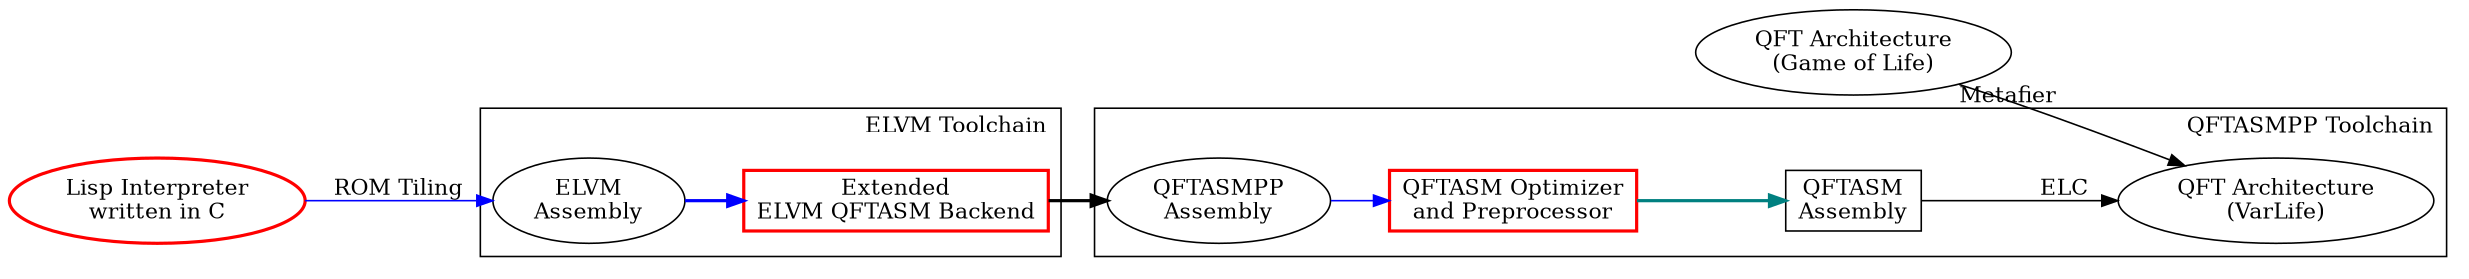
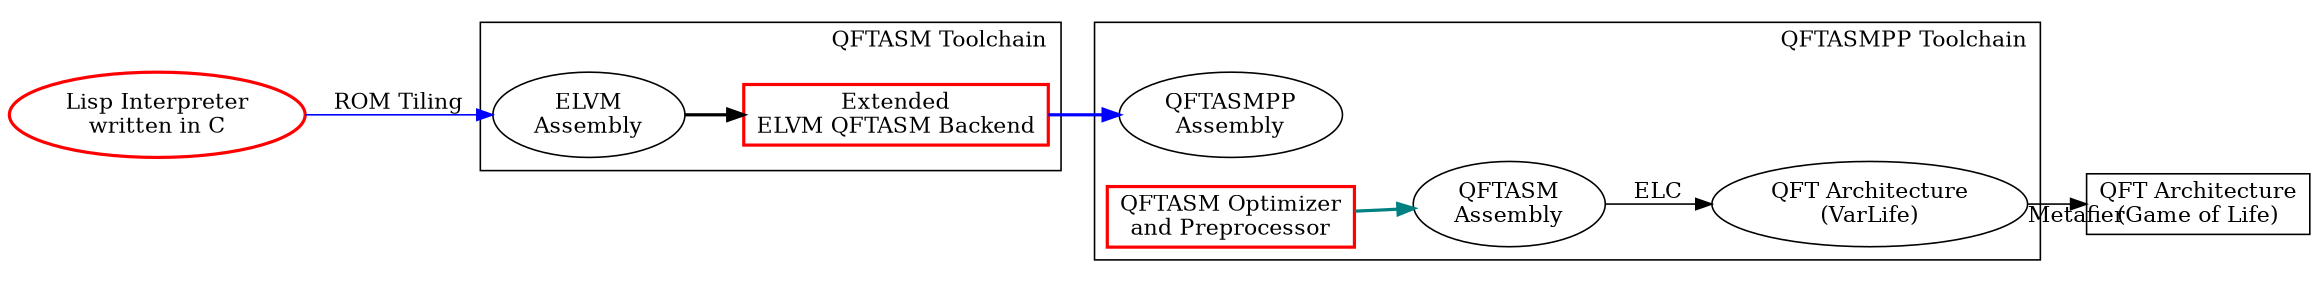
(1854, 52) -> (2198, 204)
(2065, 121) -> (2050, 204)
(957, 127) -> (940, 41)
(706, 201) -> (706, 115)
(1071, 201) -> (1076, 115)
(1352, 201) -> none
(1854, 201) -> (1509, 204)
